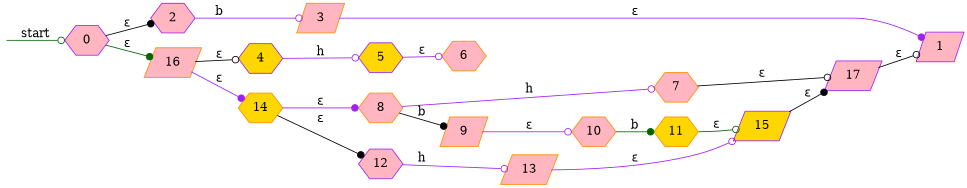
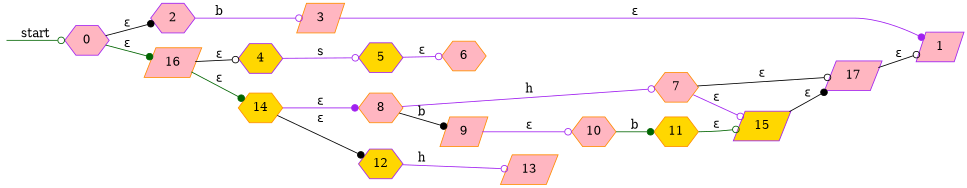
(321, 52) -> (321, 52)
(215, 84) -> (215, 84)
(381, 164) -> (381, 164)
(641, 164) -> (715, 105)
